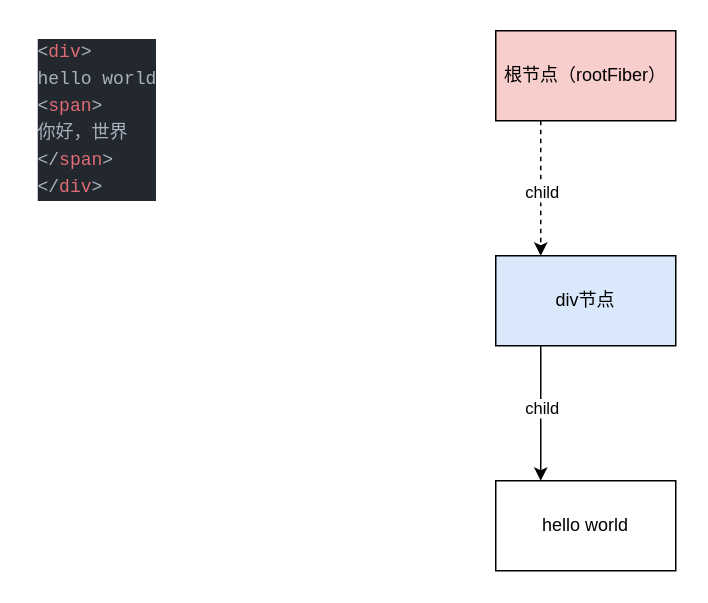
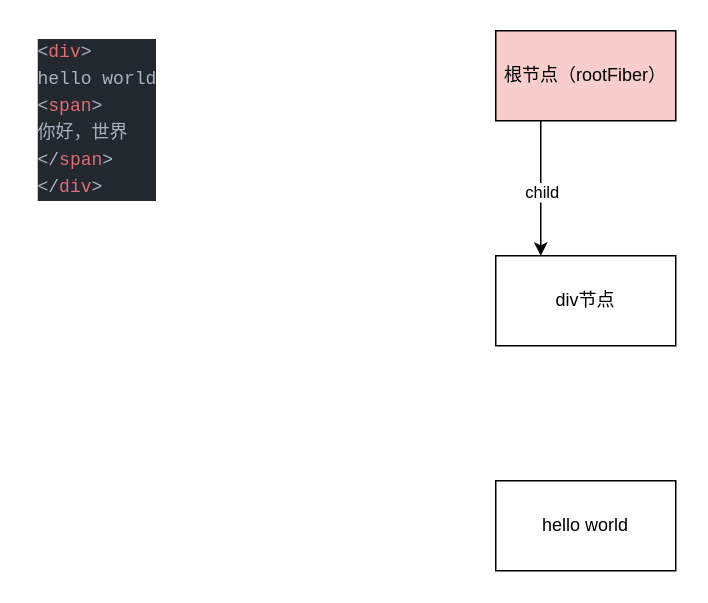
(541, 153) -> (541, 153)
(586, 301) -> (586, 301)
(541, 408) -> none
